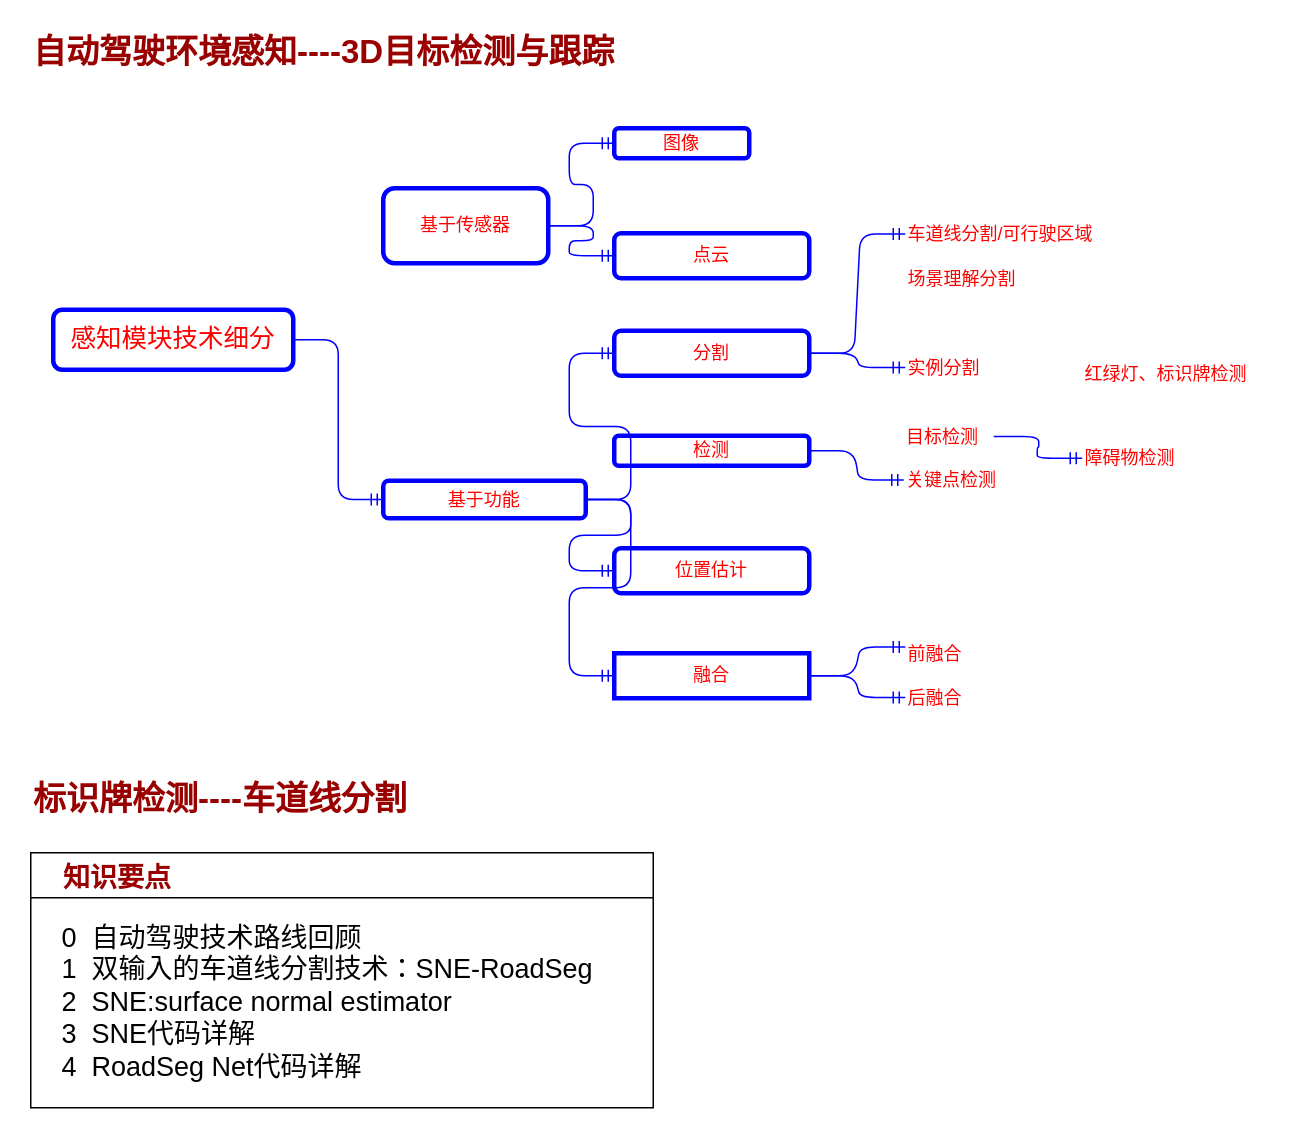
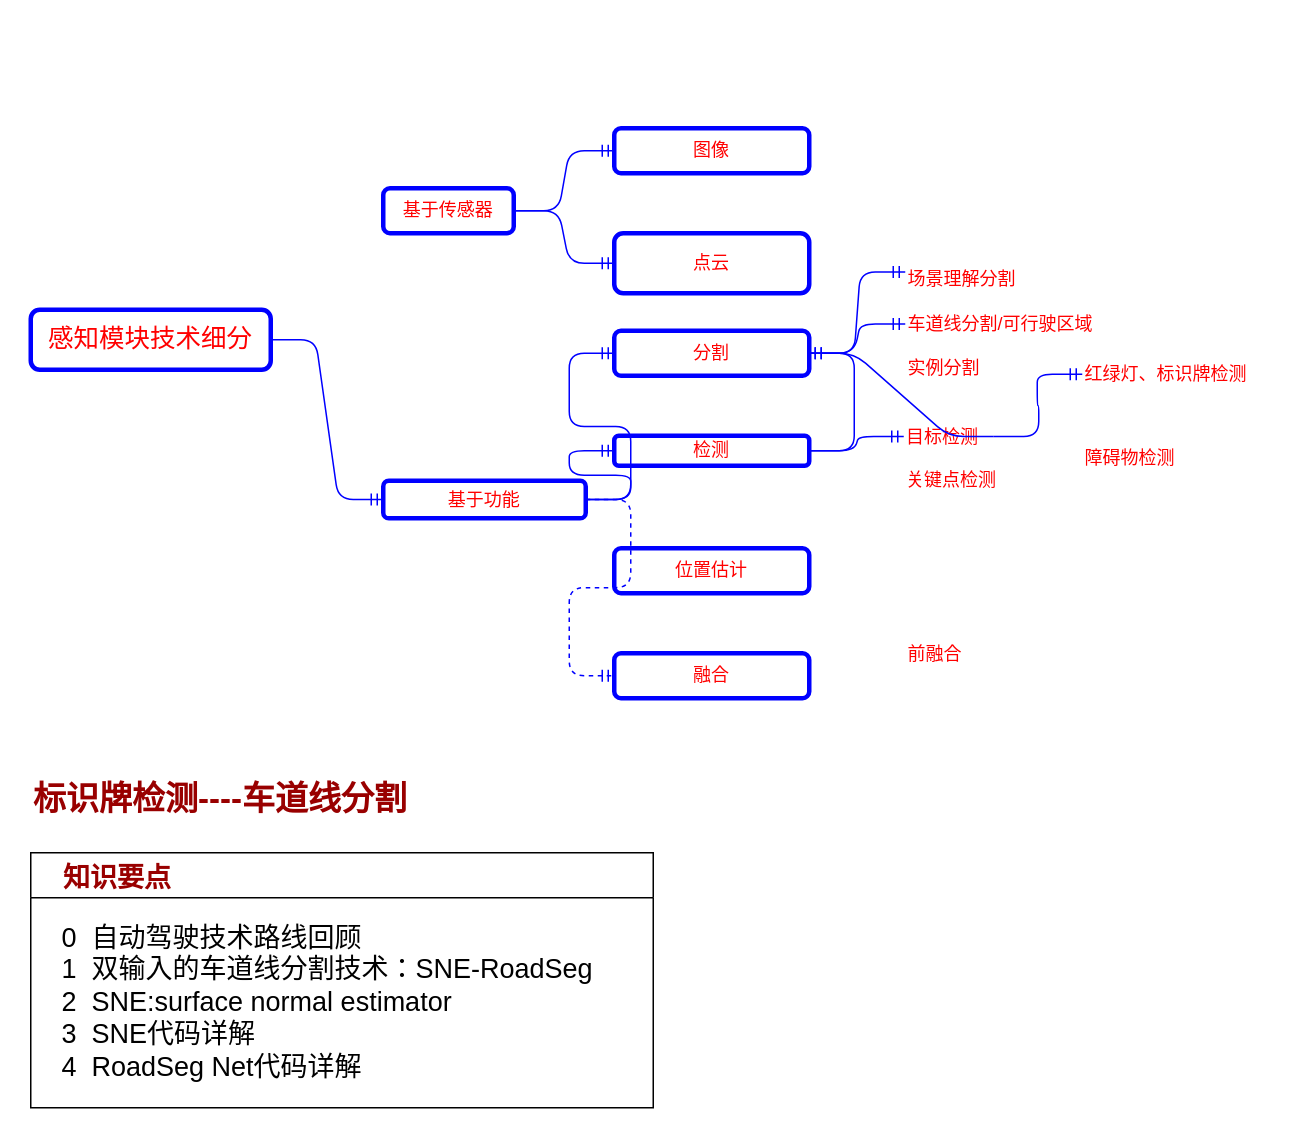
(342, 53) -> none
(682, 143) -> (712, 151)
(466, 226) -> (449, 211)
(1004, 234) -> (1004, 324)
(712, 256) -> (712, 263)
none -> (876, 272)
(173, 340) -> (151, 340)
(881, 368) -> none
none -> (1037, 386)
none -> (877, 437)
(1043, 458) -> (917, 409)
none -> (570, 467)
(871, 480) -> (854, 401)
(570, 545) -> none
(569, 611) -> (569, 611)
(871, 647) -> none
(712, 676) -> (712, 676)
(872, 697) -> none
(988, 698) -> none
